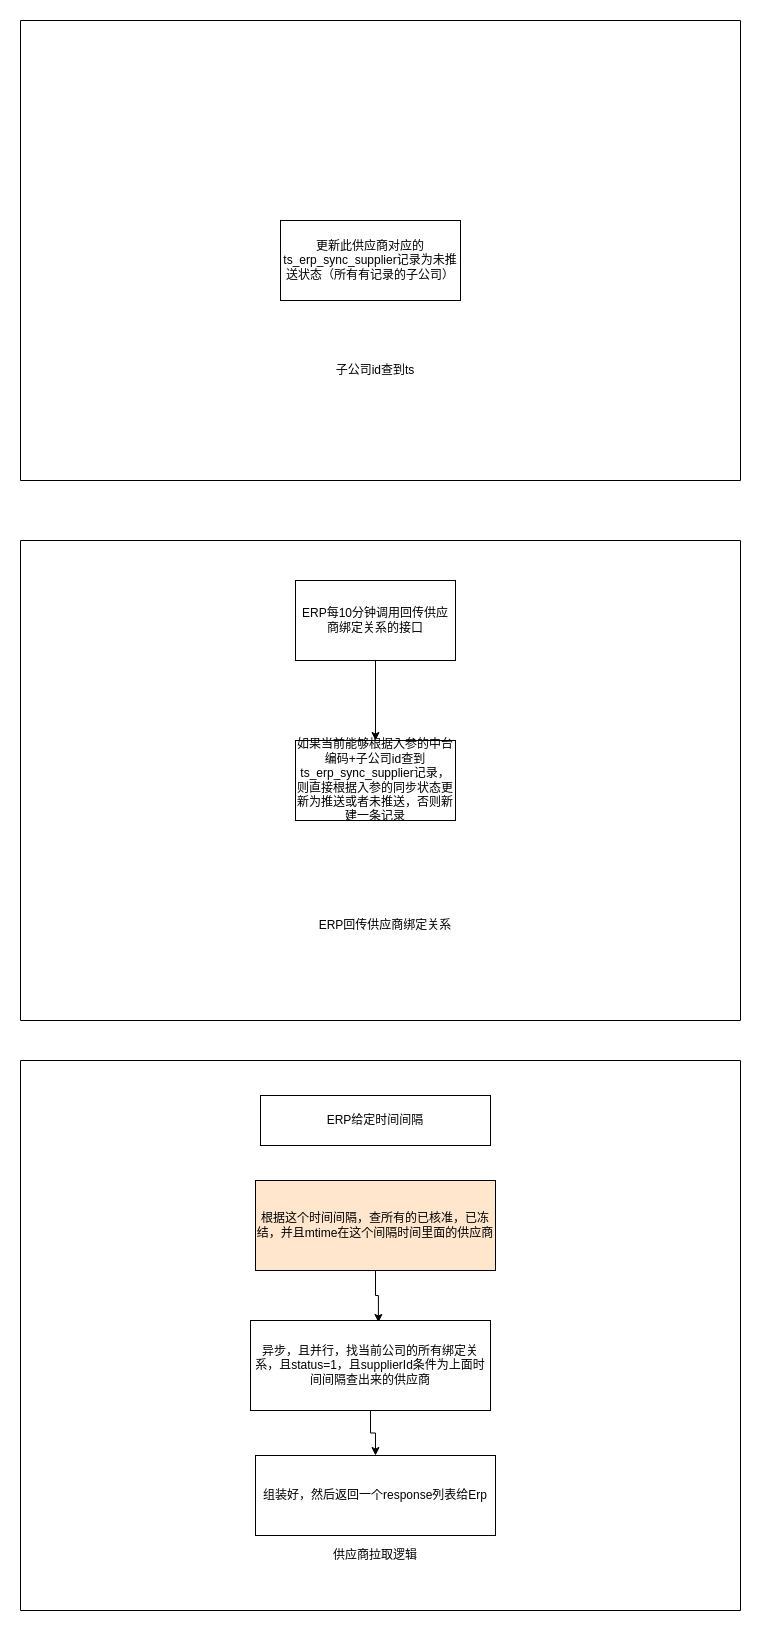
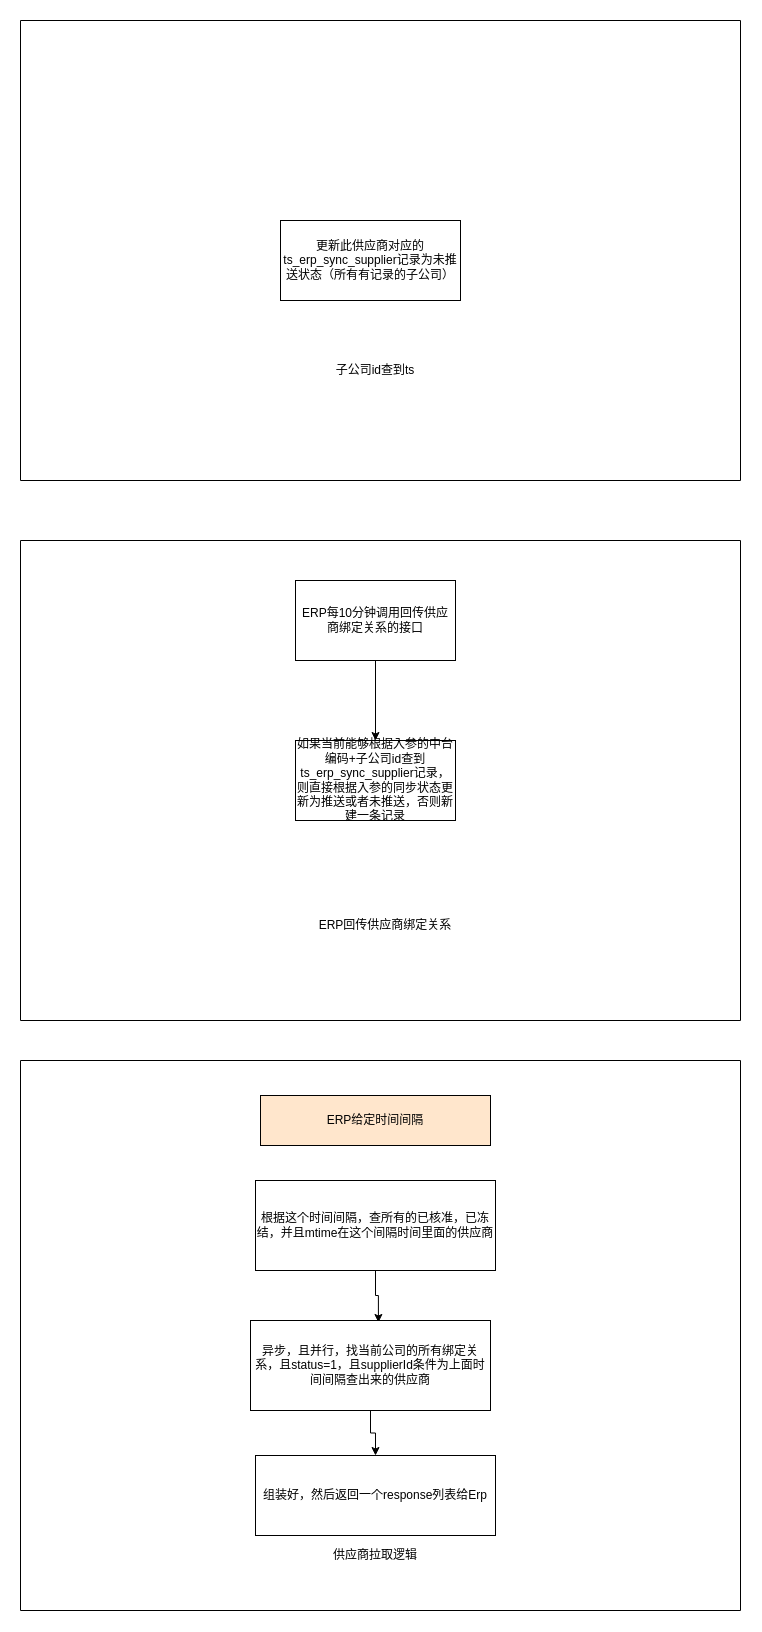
(376, 1121) -> (376, 1121)
(376, 1226) -> (376, 1226)
